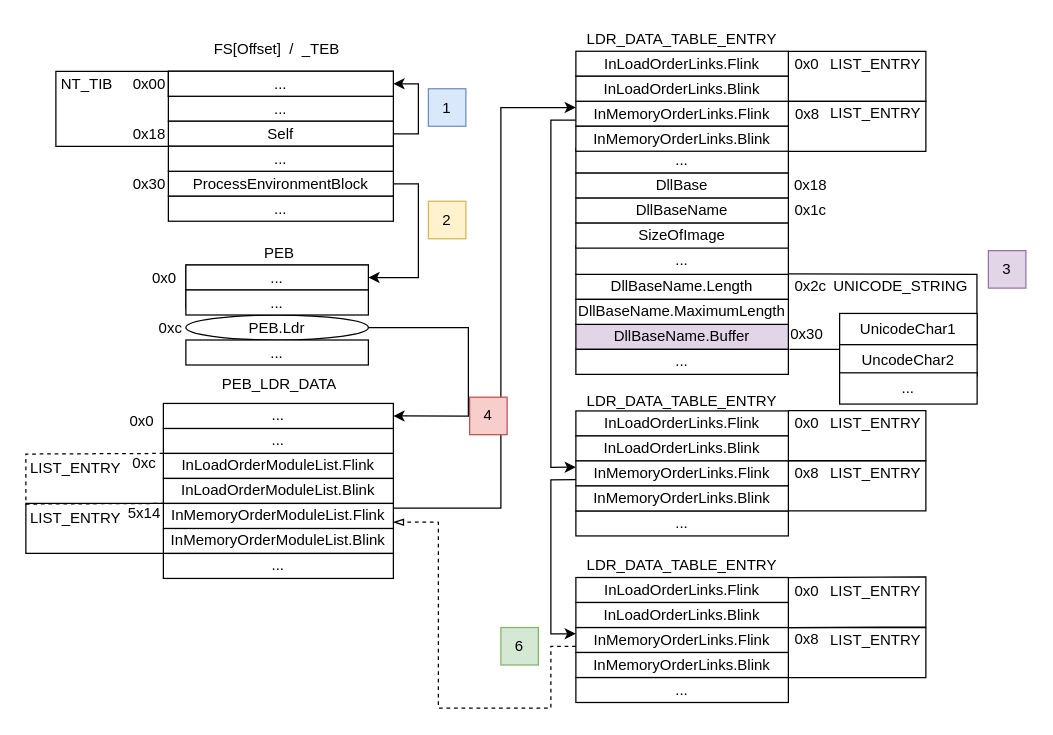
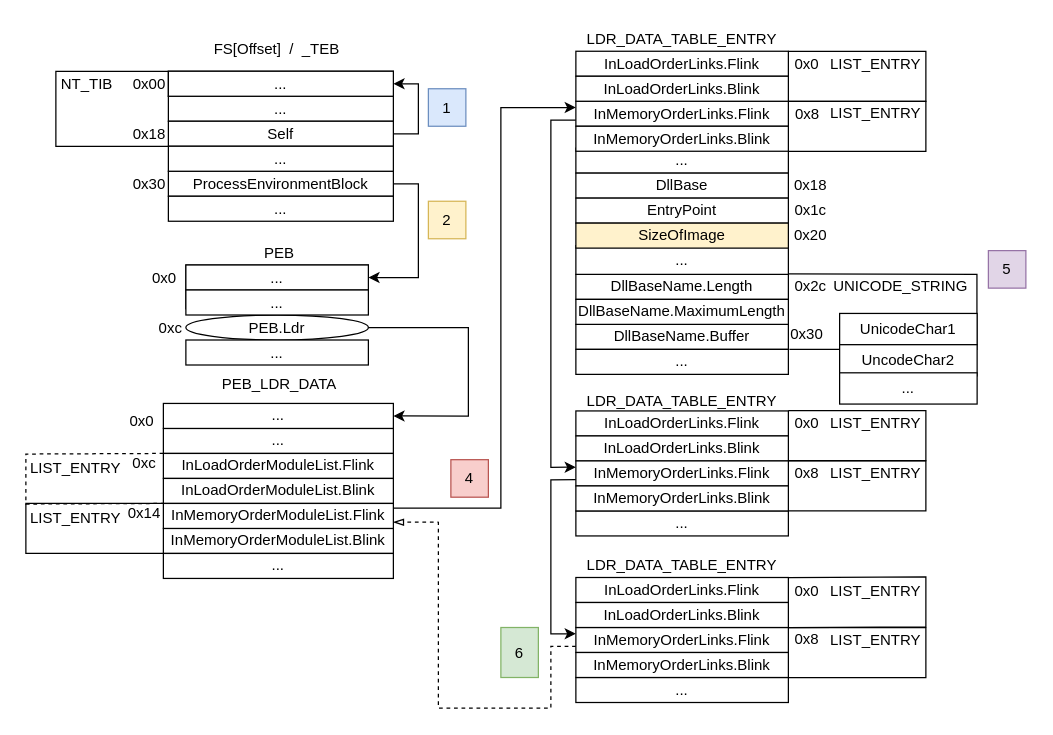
(682, 211) -> (682, 211)
(682, 236) -> (682, 236)
none -> (810, 236)
(1007, 269) -> (1007, 269)
(682, 337) -> (682, 337)
(488, 416) -> (469, 478)
(144, 513) -> (144, 513)
(519, 646) -> (519, 653)
